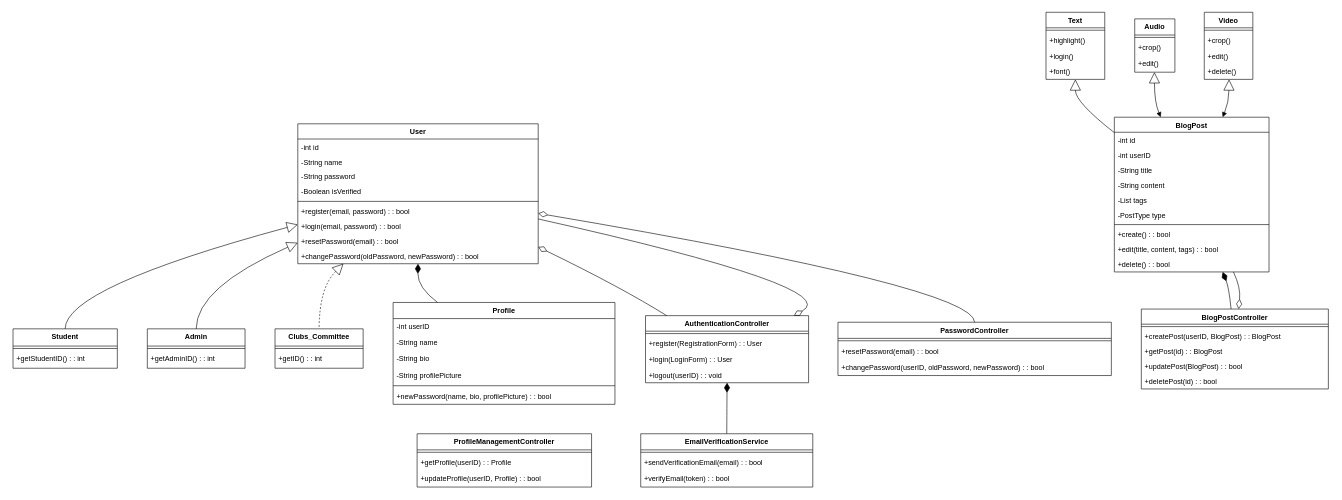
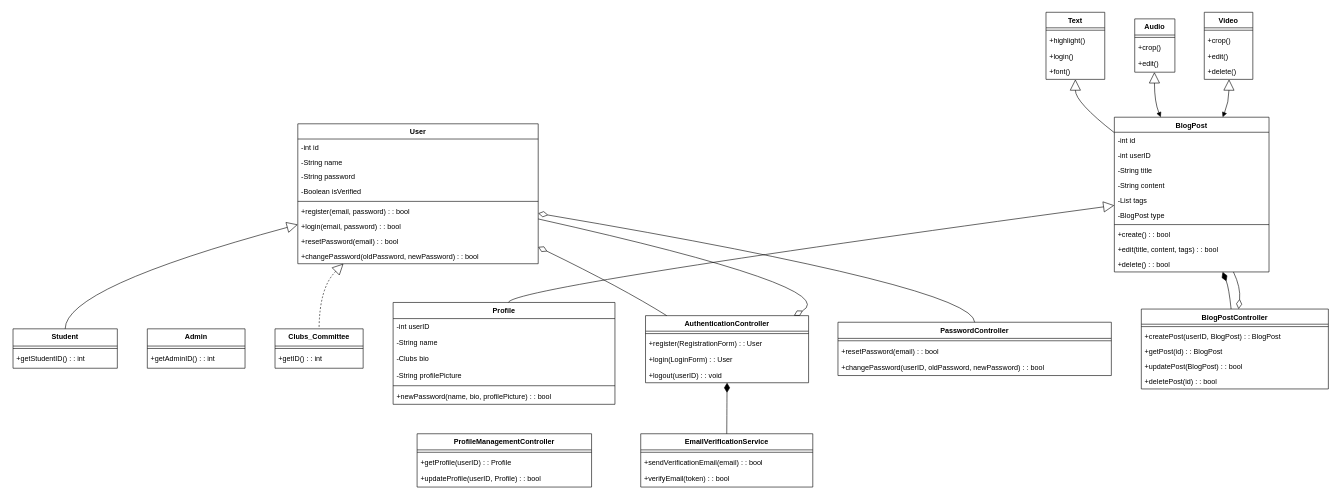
(1145, 215) -> (1144, 215)
none -> (935, 230)
(232, 277) -> none
(424, 290) -> none
(415, 359) -> (413, 359)
